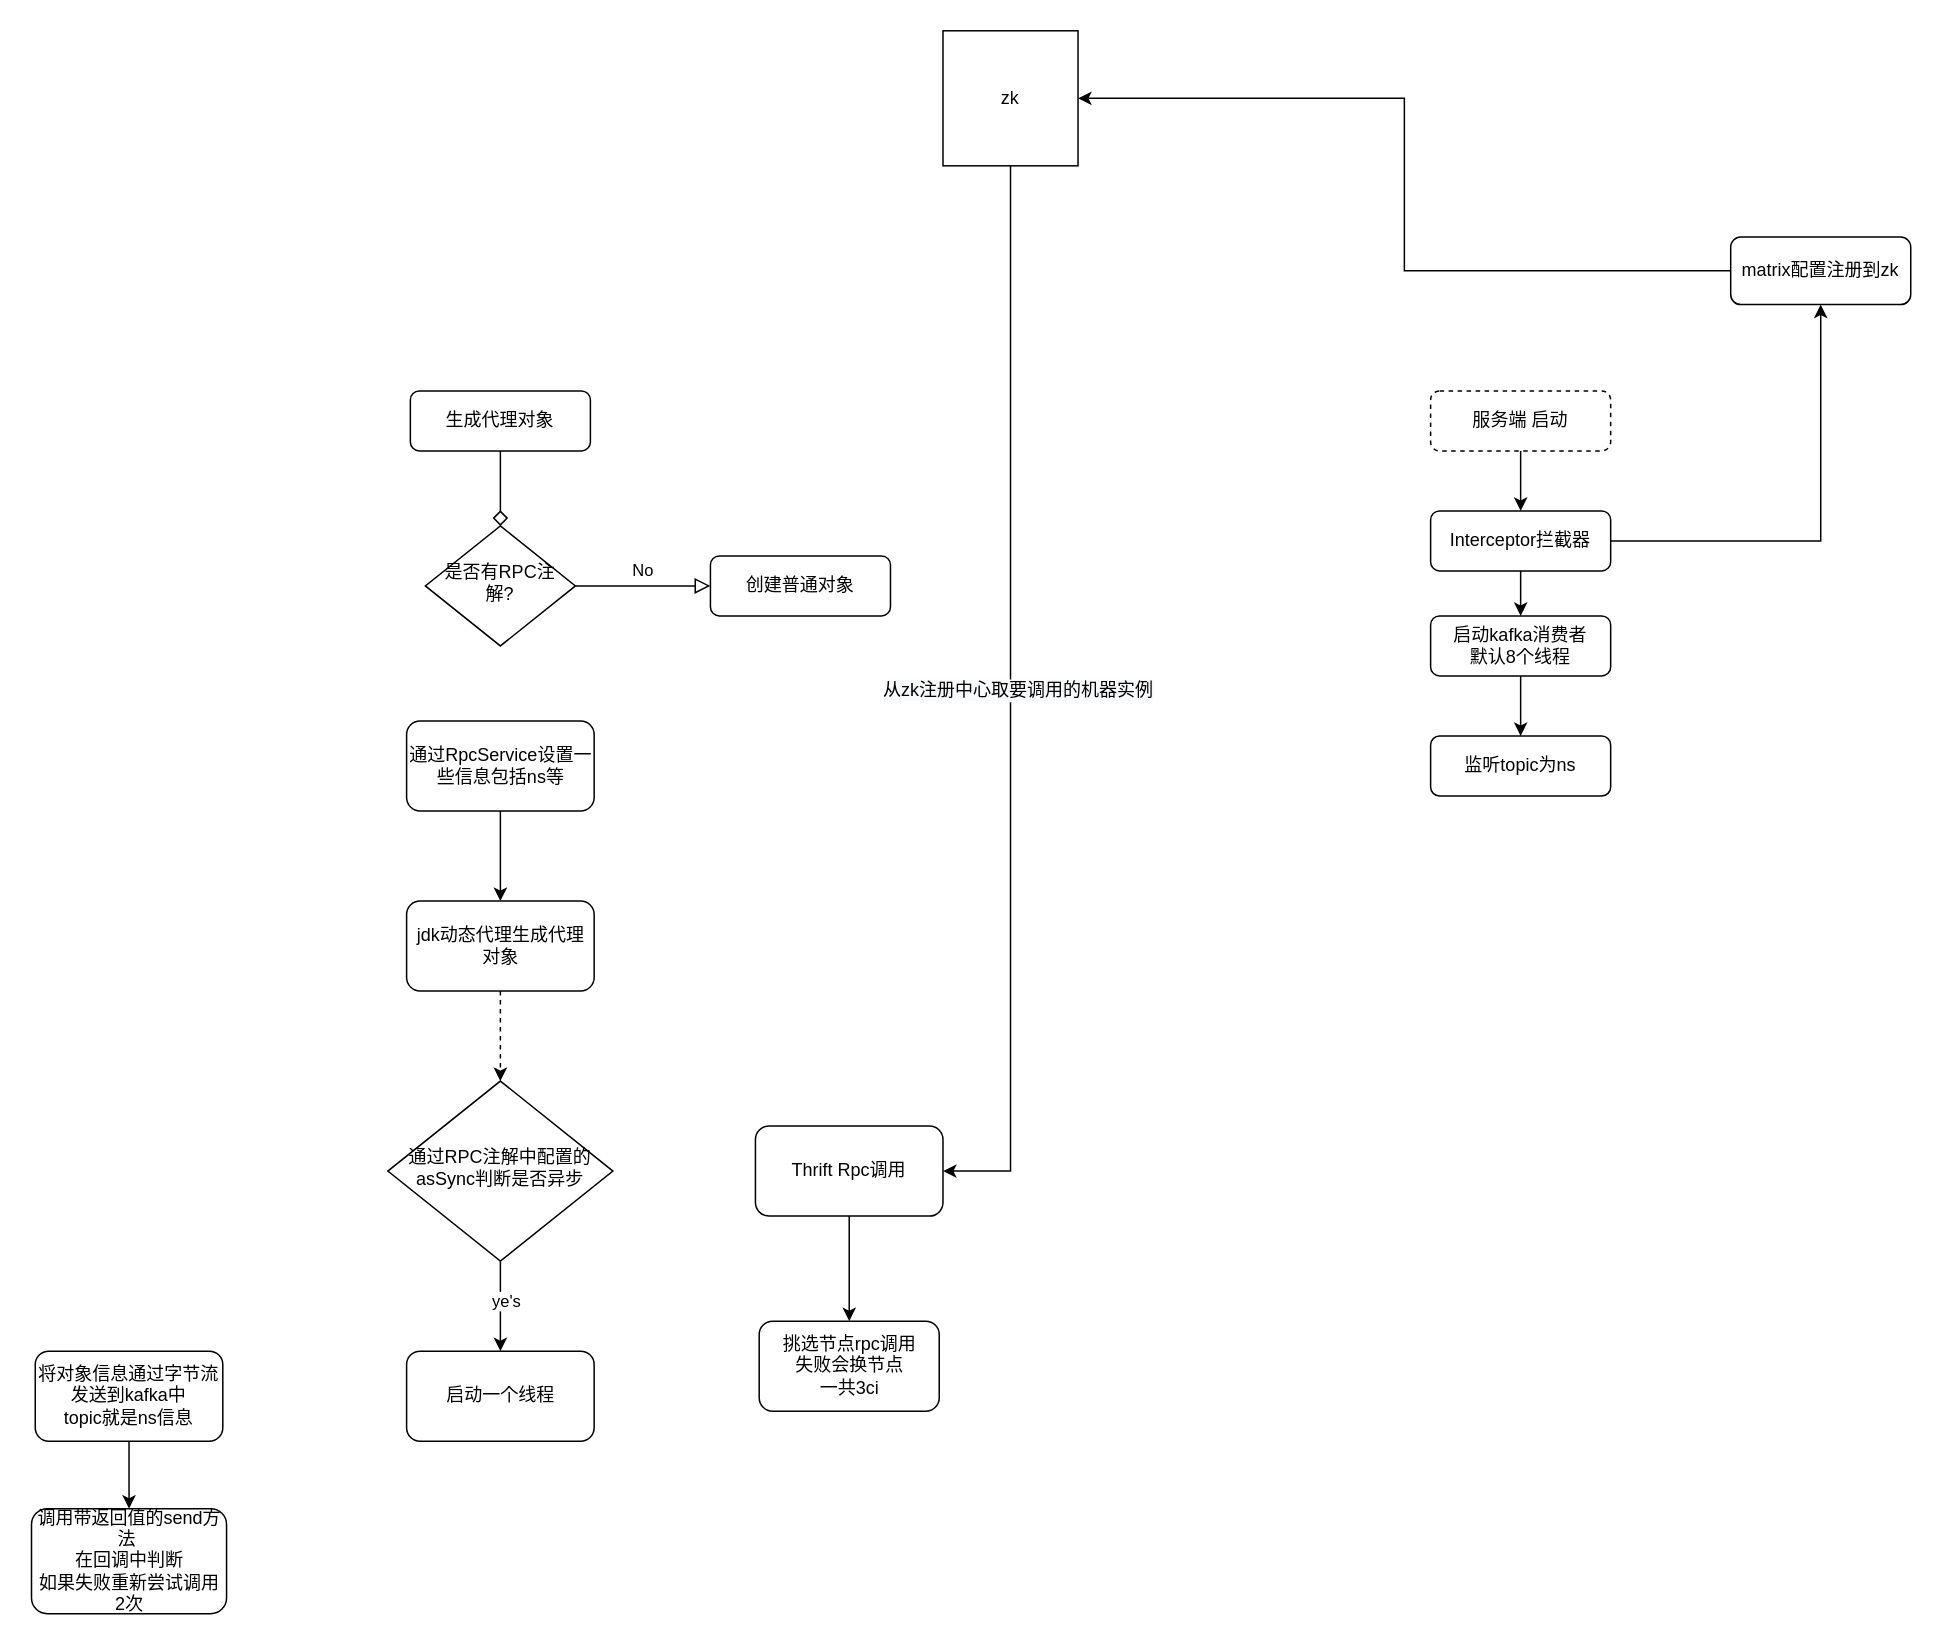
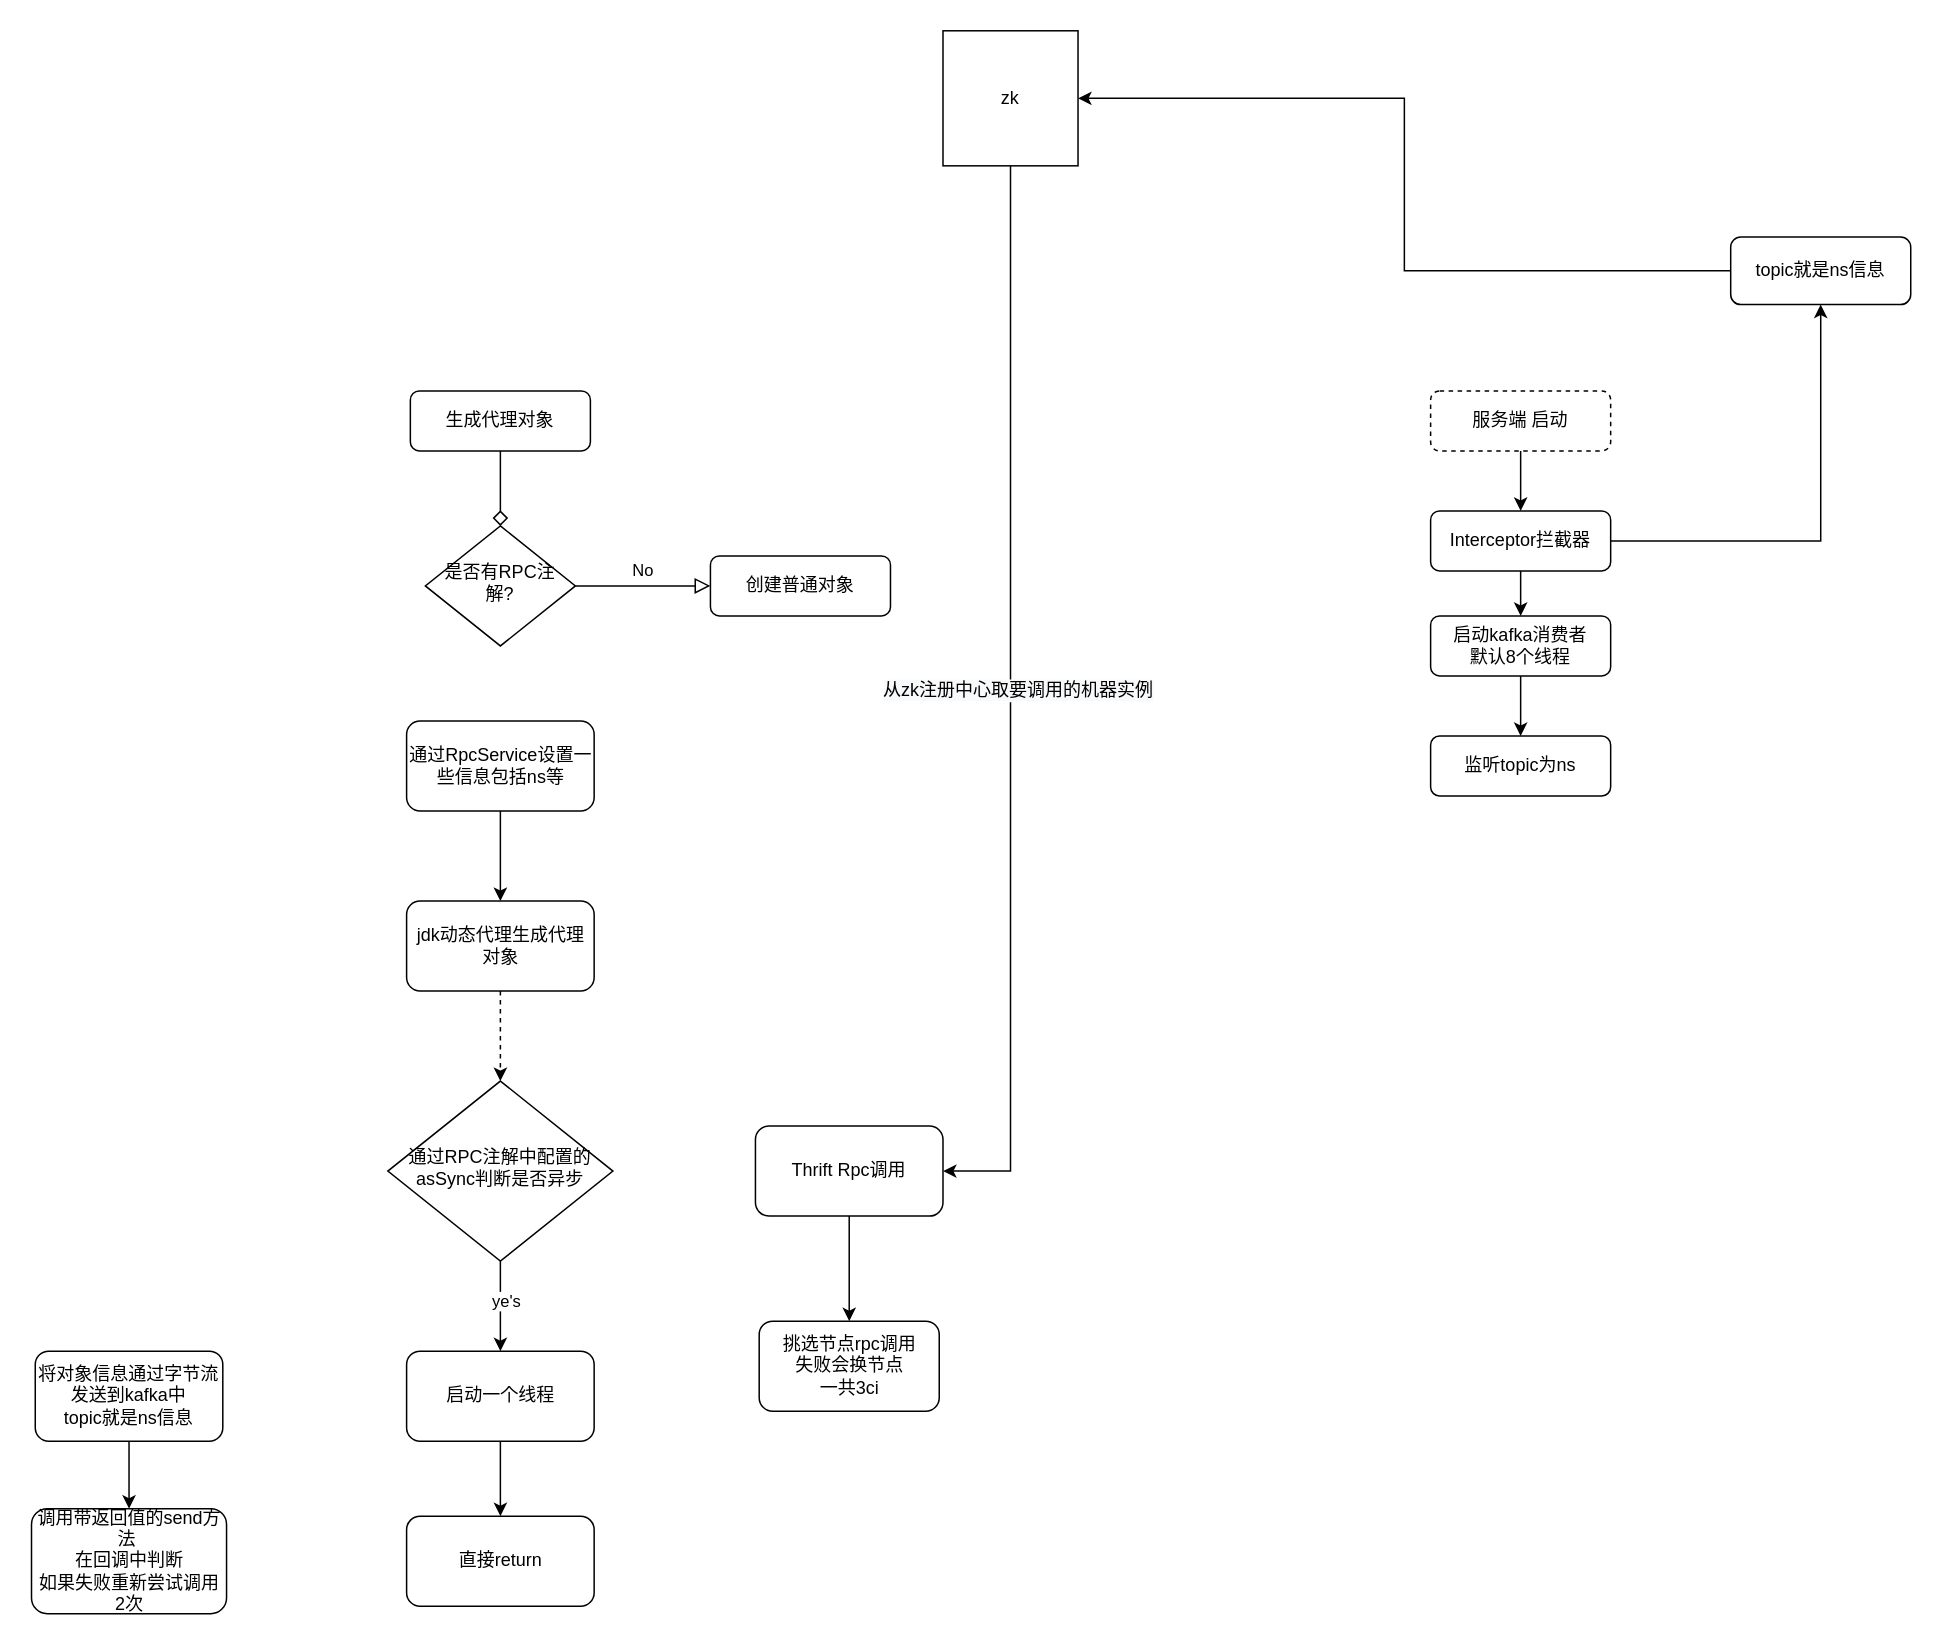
(1820, 271) -> (1820, 271)
none -> (500, 1473)
none -> (500, 1561)
